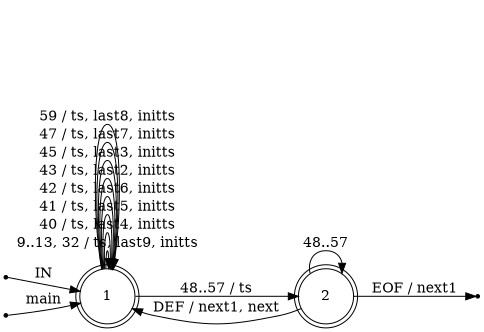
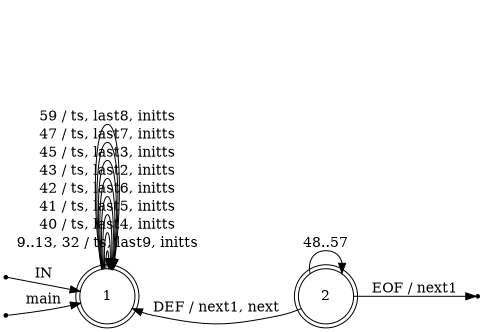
(212, 296) -> none
